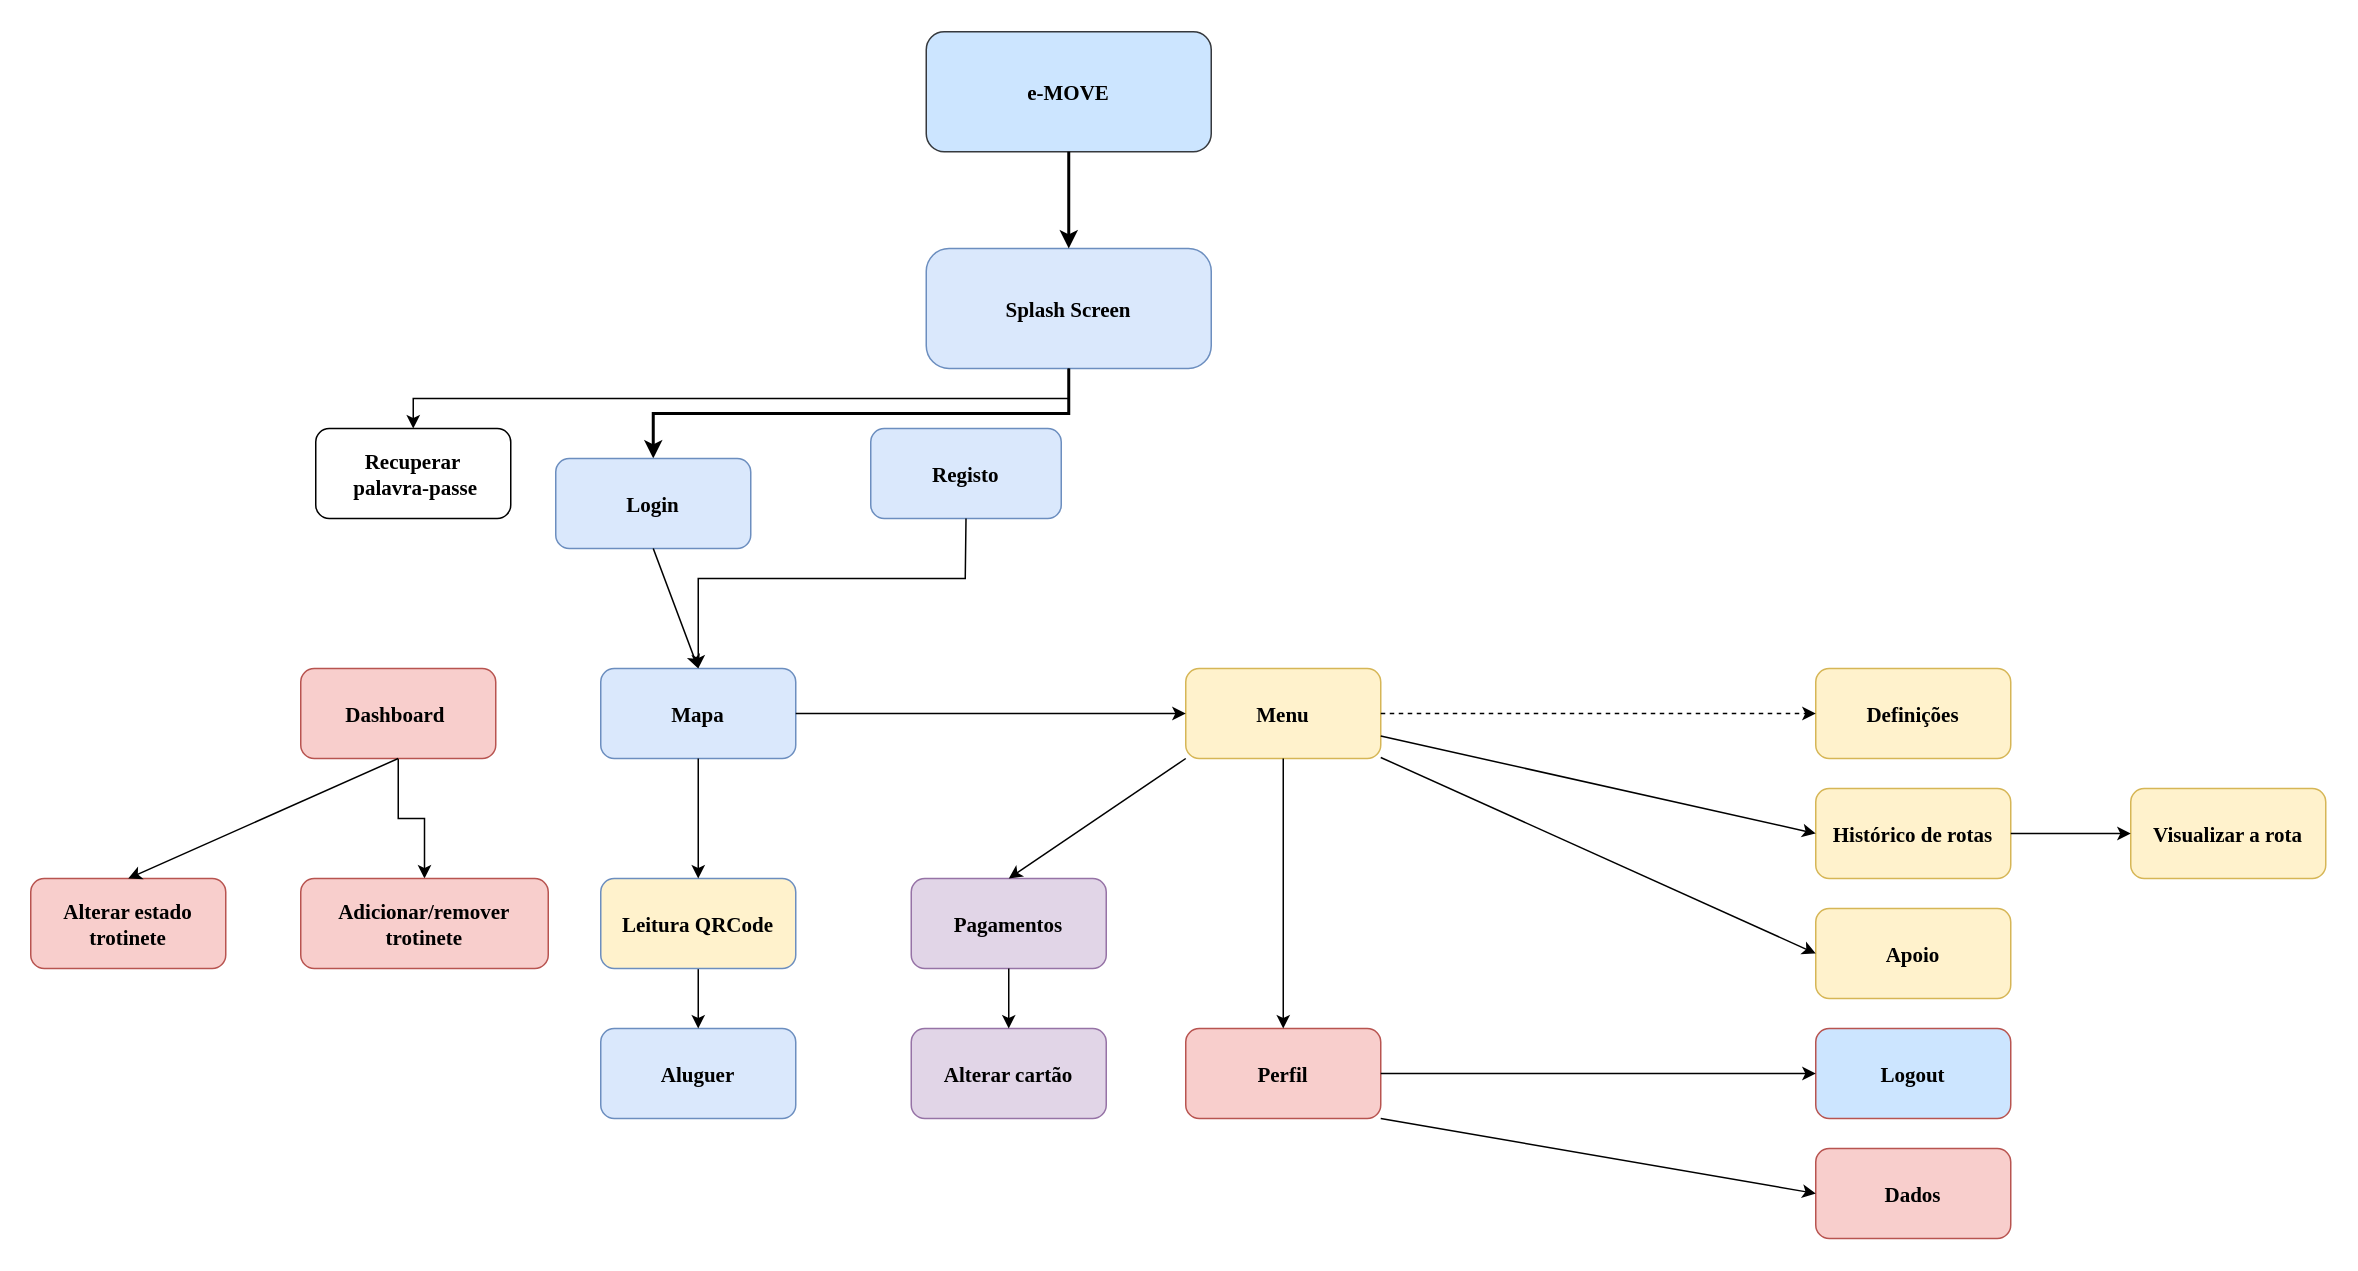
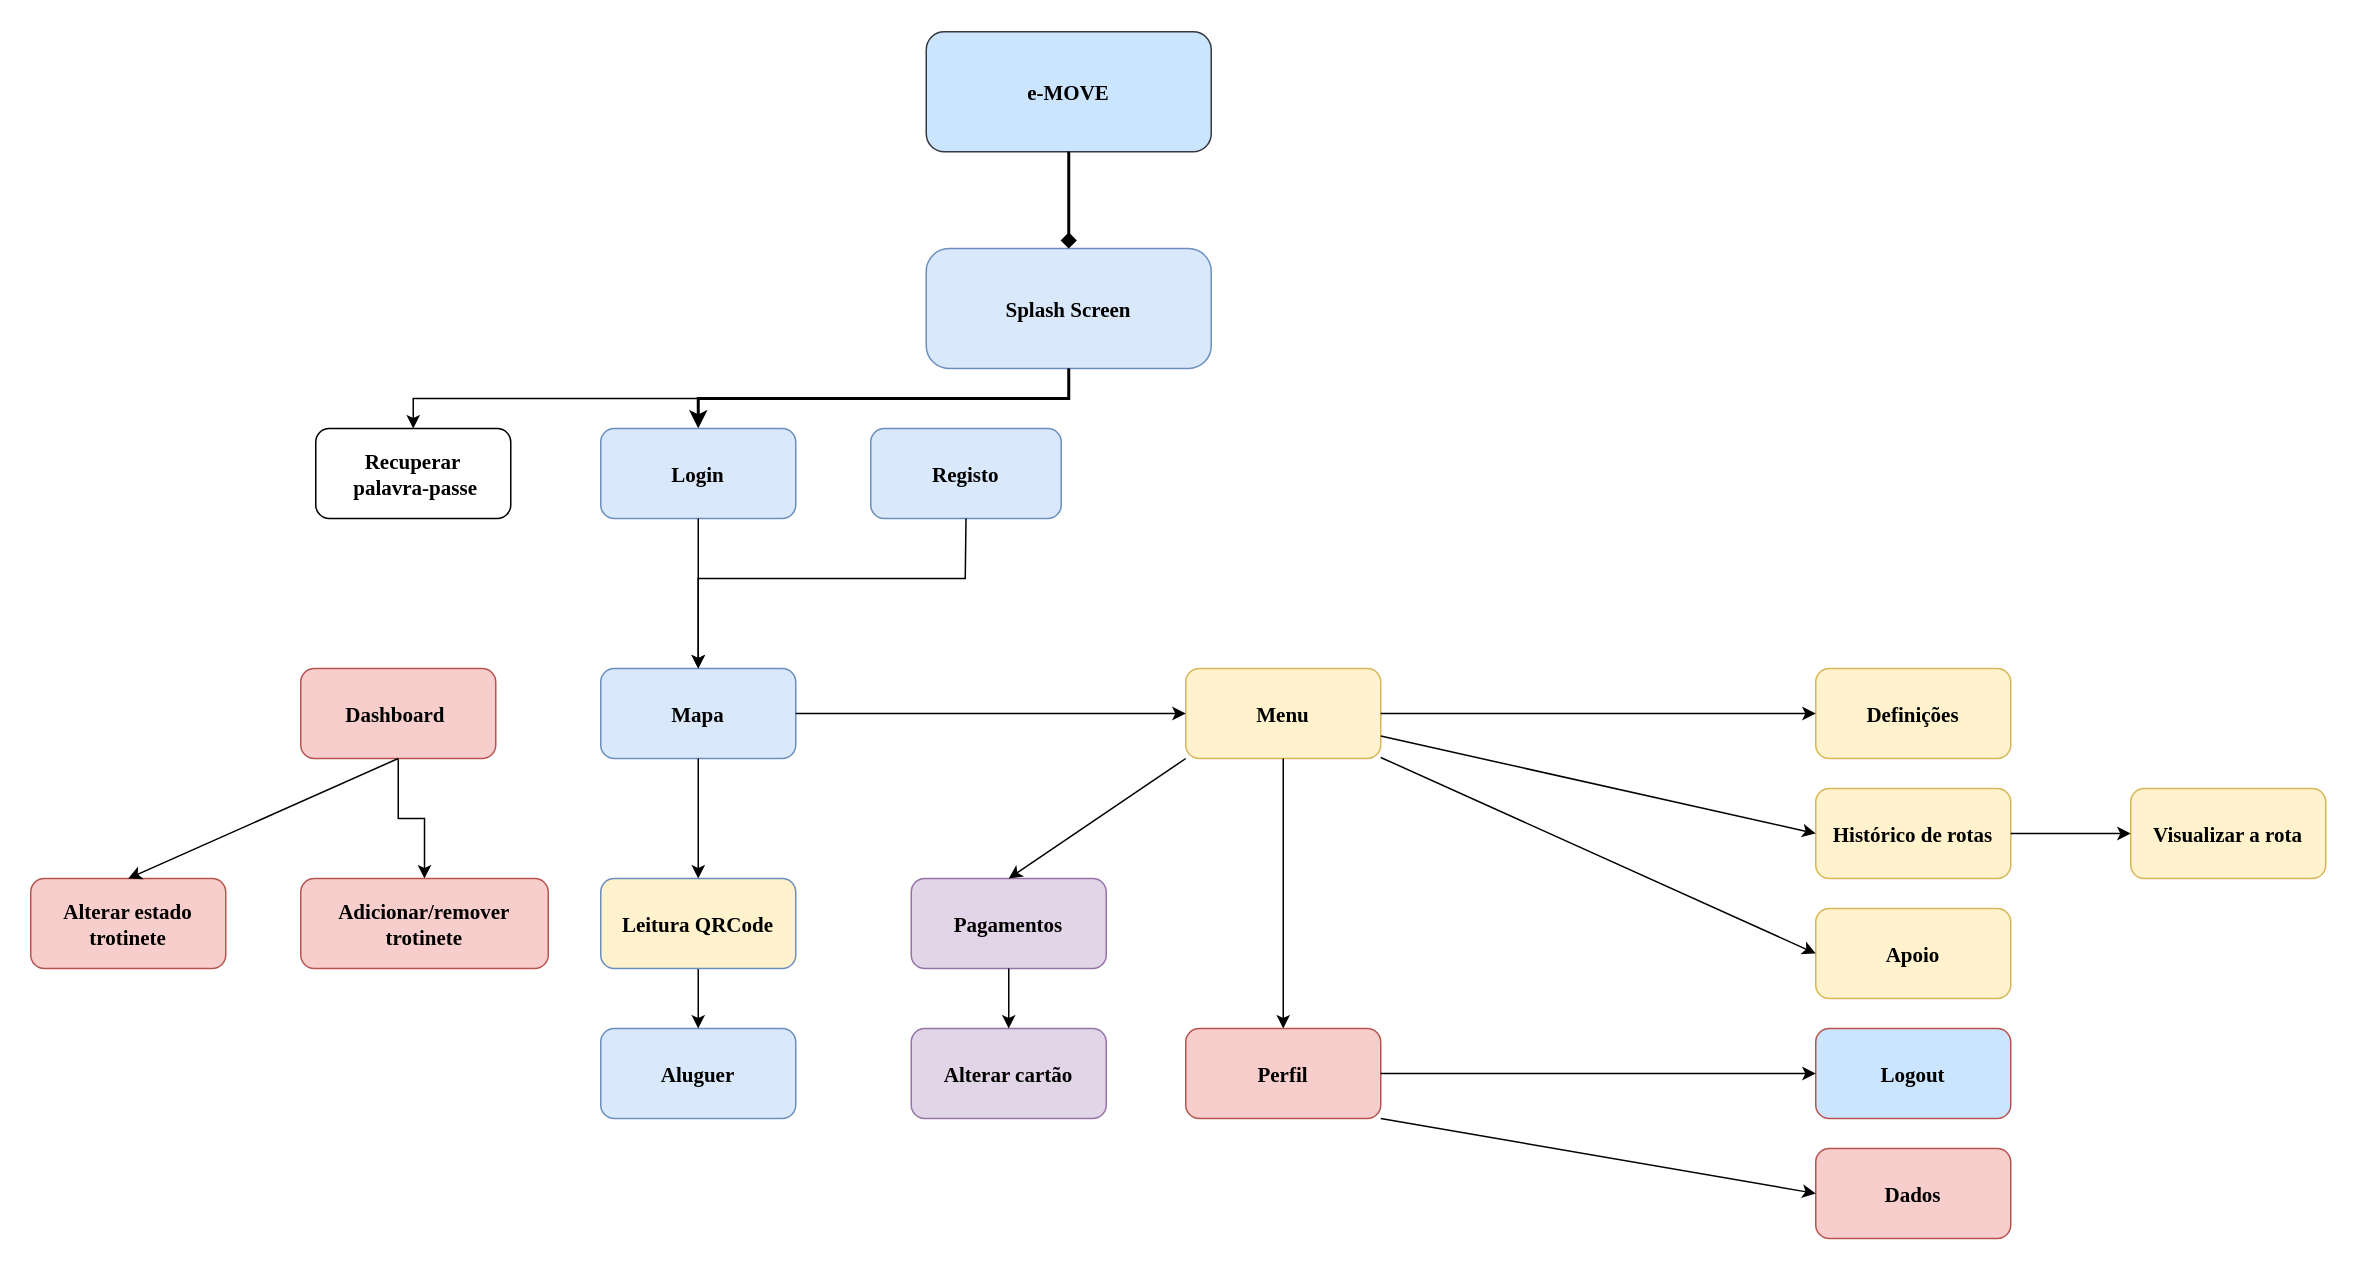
(1069, 233) -> (1069, 232)
(653, 503) -> (698, 473)
(1594, 713) -> (1594, 713)
